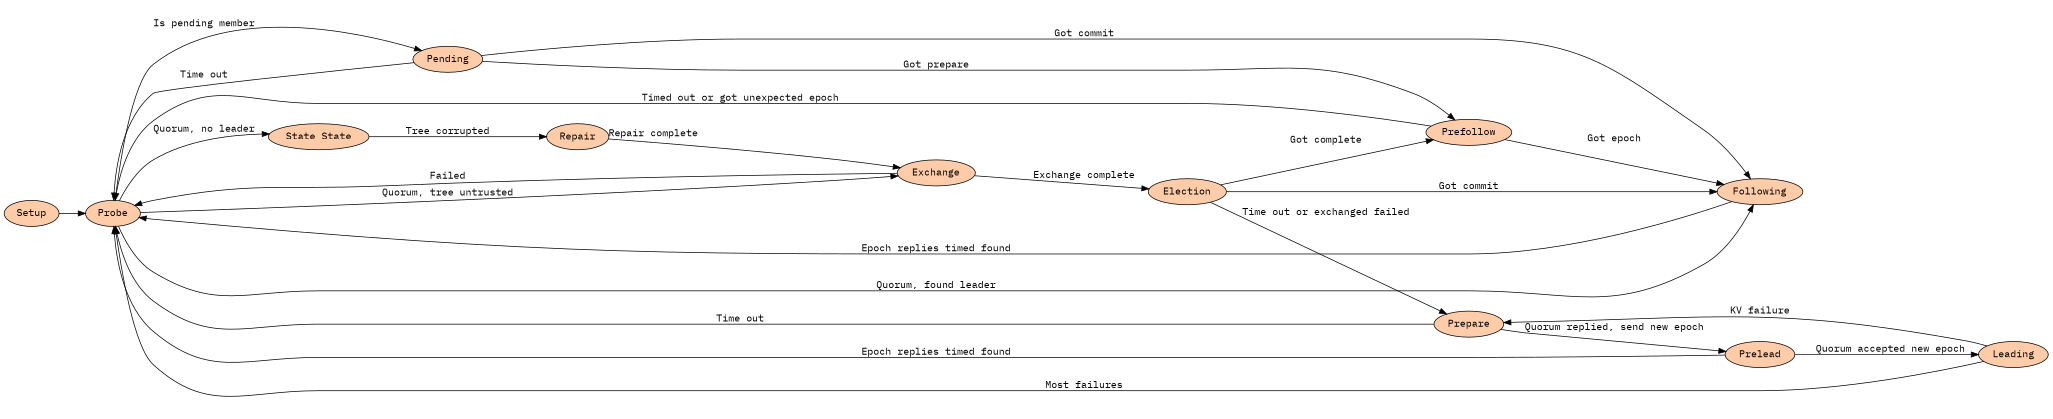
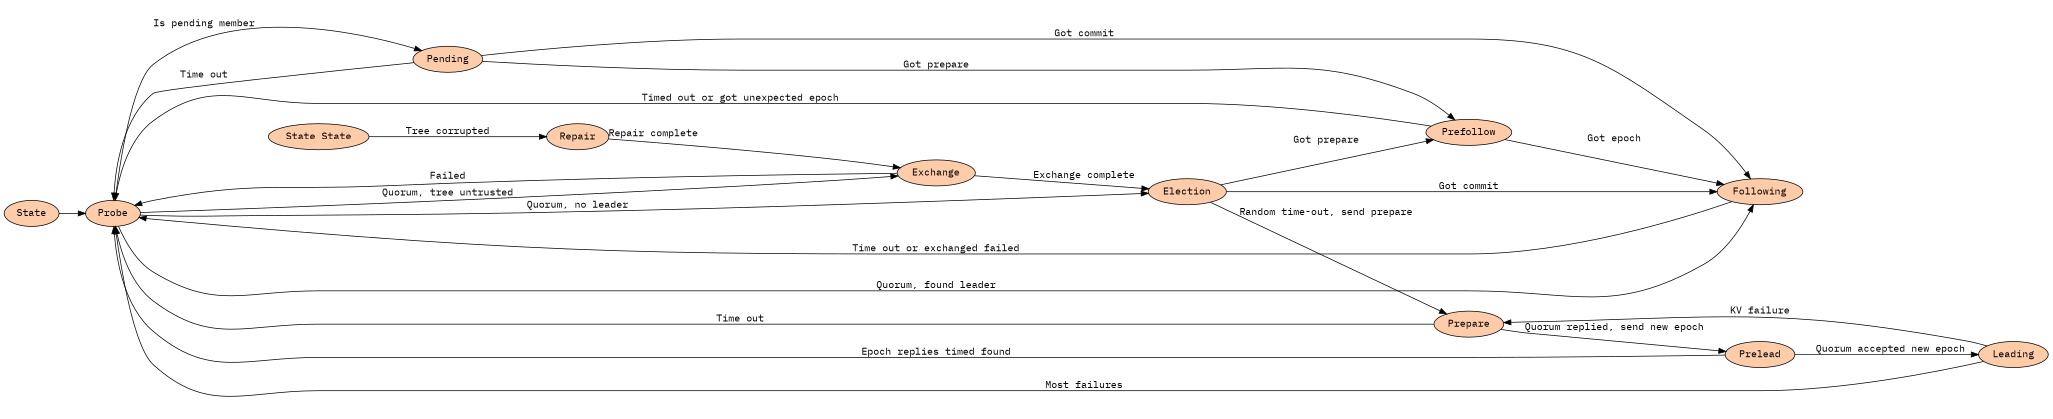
(1326, 140) -> (1326, 140)
(180, 147) -> (641, 210)
(1326, 212) -> (1326, 212)
(32, 213) -> (32, 213)
(936, 249) -> (936, 249)
